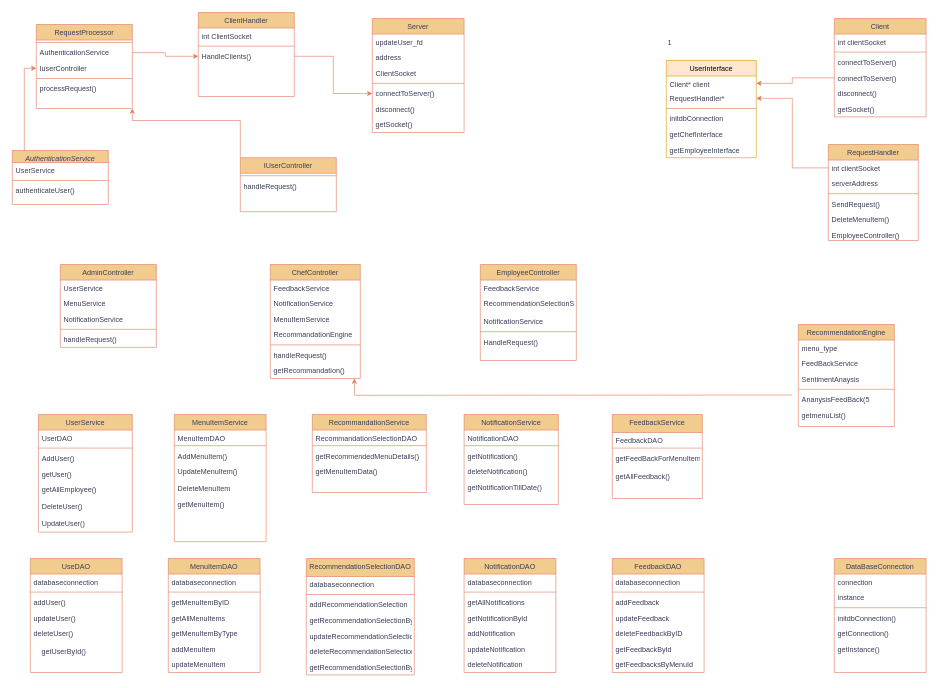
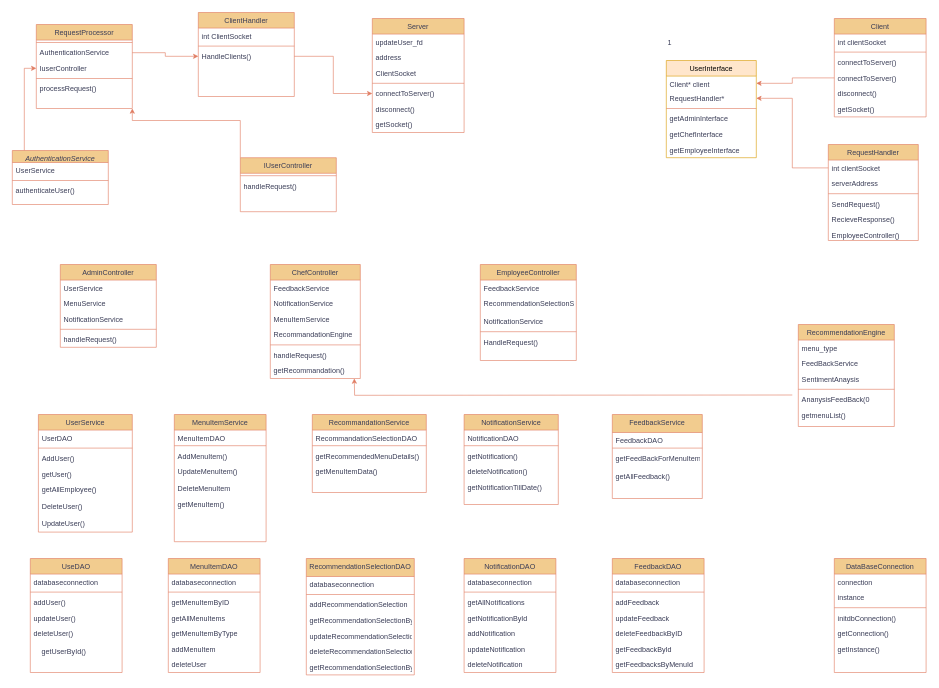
(699, 119) -> (703, 119)
(863, 220) -> (865, 220)
(837, 400) -> (837, 400)
(200, 665) -> (191, 665)
